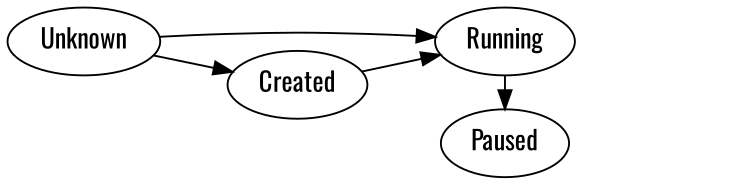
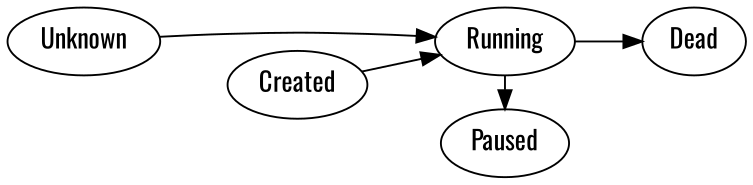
none -> (694, 41)
(184, 62) -> none
